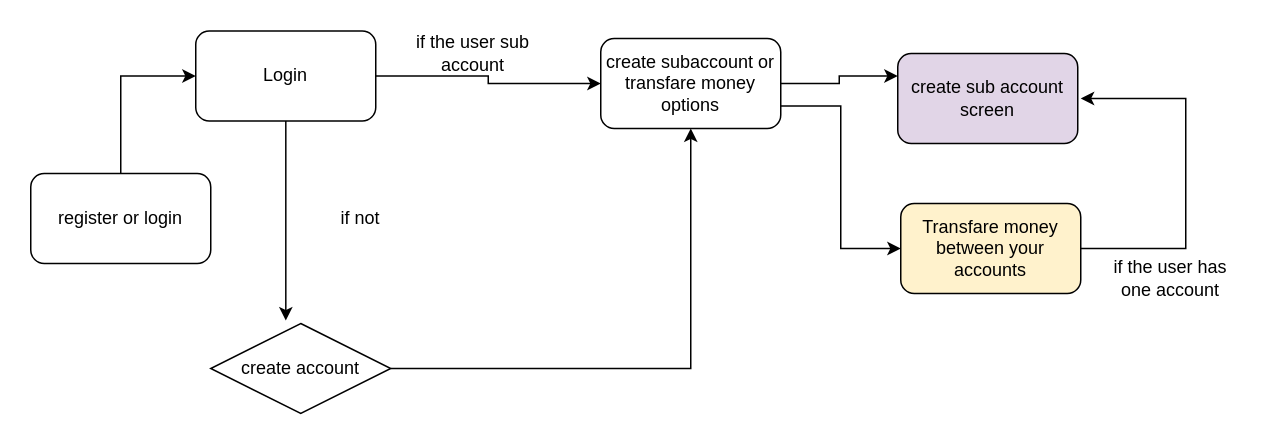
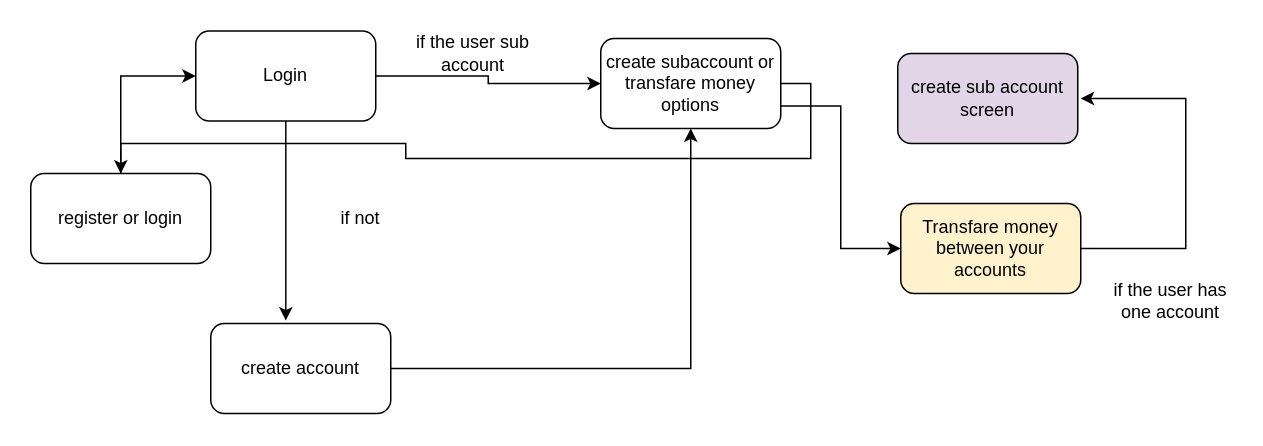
(844, 76) -> (498, 158)
(1171, 278) -> (1171, 301)
(301, 368) -> (301, 368)
